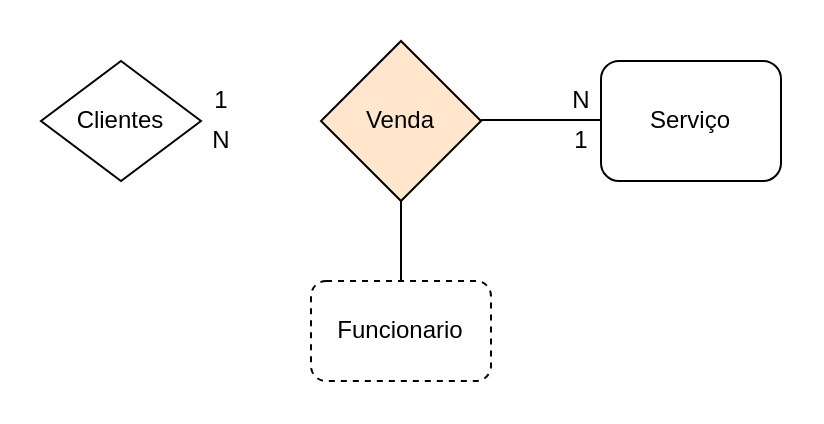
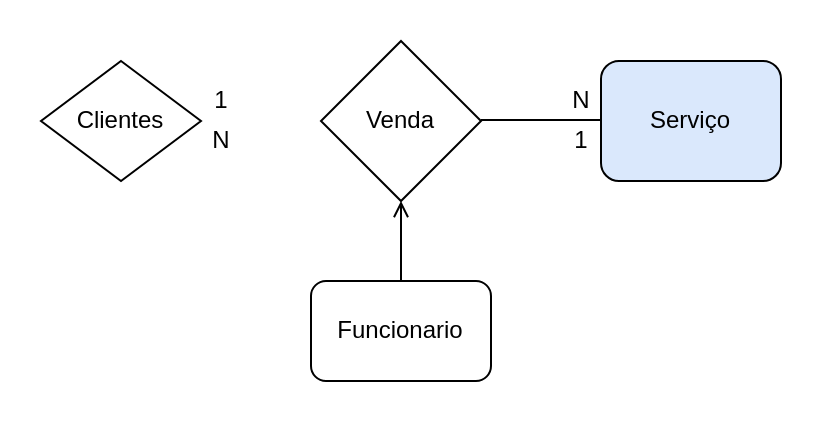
(401, 121) -> (401, 121)
(691, 121) -> (691, 121)
(401, 207) -> (401, 209)
(401, 331) -> (401, 331)
